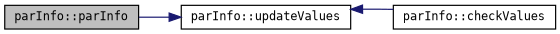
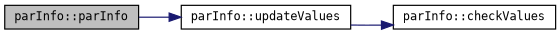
(378, 9) -> (366, 25)
